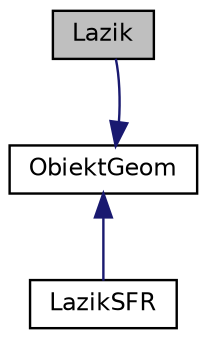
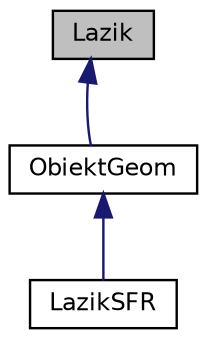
(119, 90) -> (87, 114)
